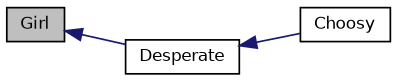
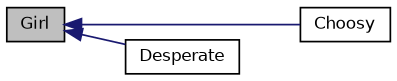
(278, 38) -> (191, 25)
